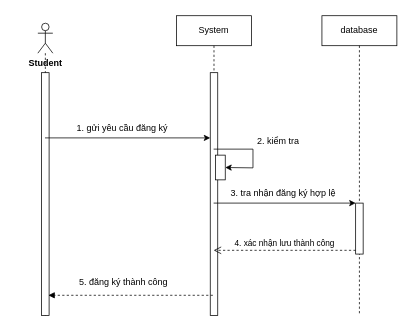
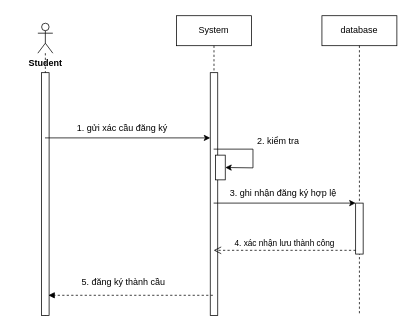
(121, 128) -> (121, 128)
(284, 193) -> (284, 193)
(124, 282) -> (124, 282)
